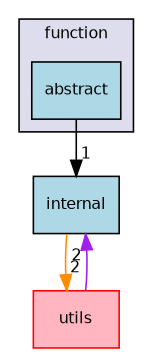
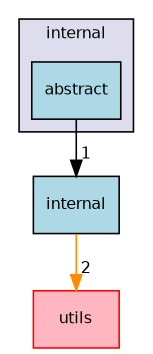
(76, 34) -> (76, 34)
(87, 270) -> none
